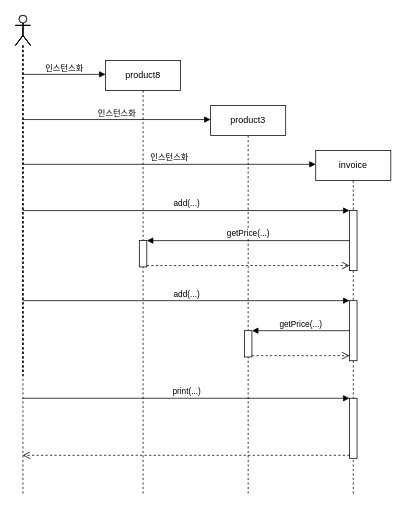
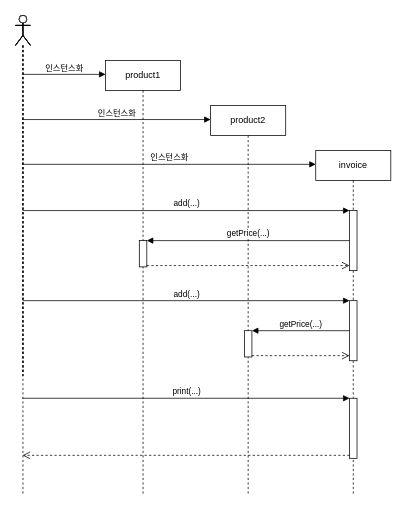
(143, 75) -> (143, 75)
(248, 120) -> (248, 120)
